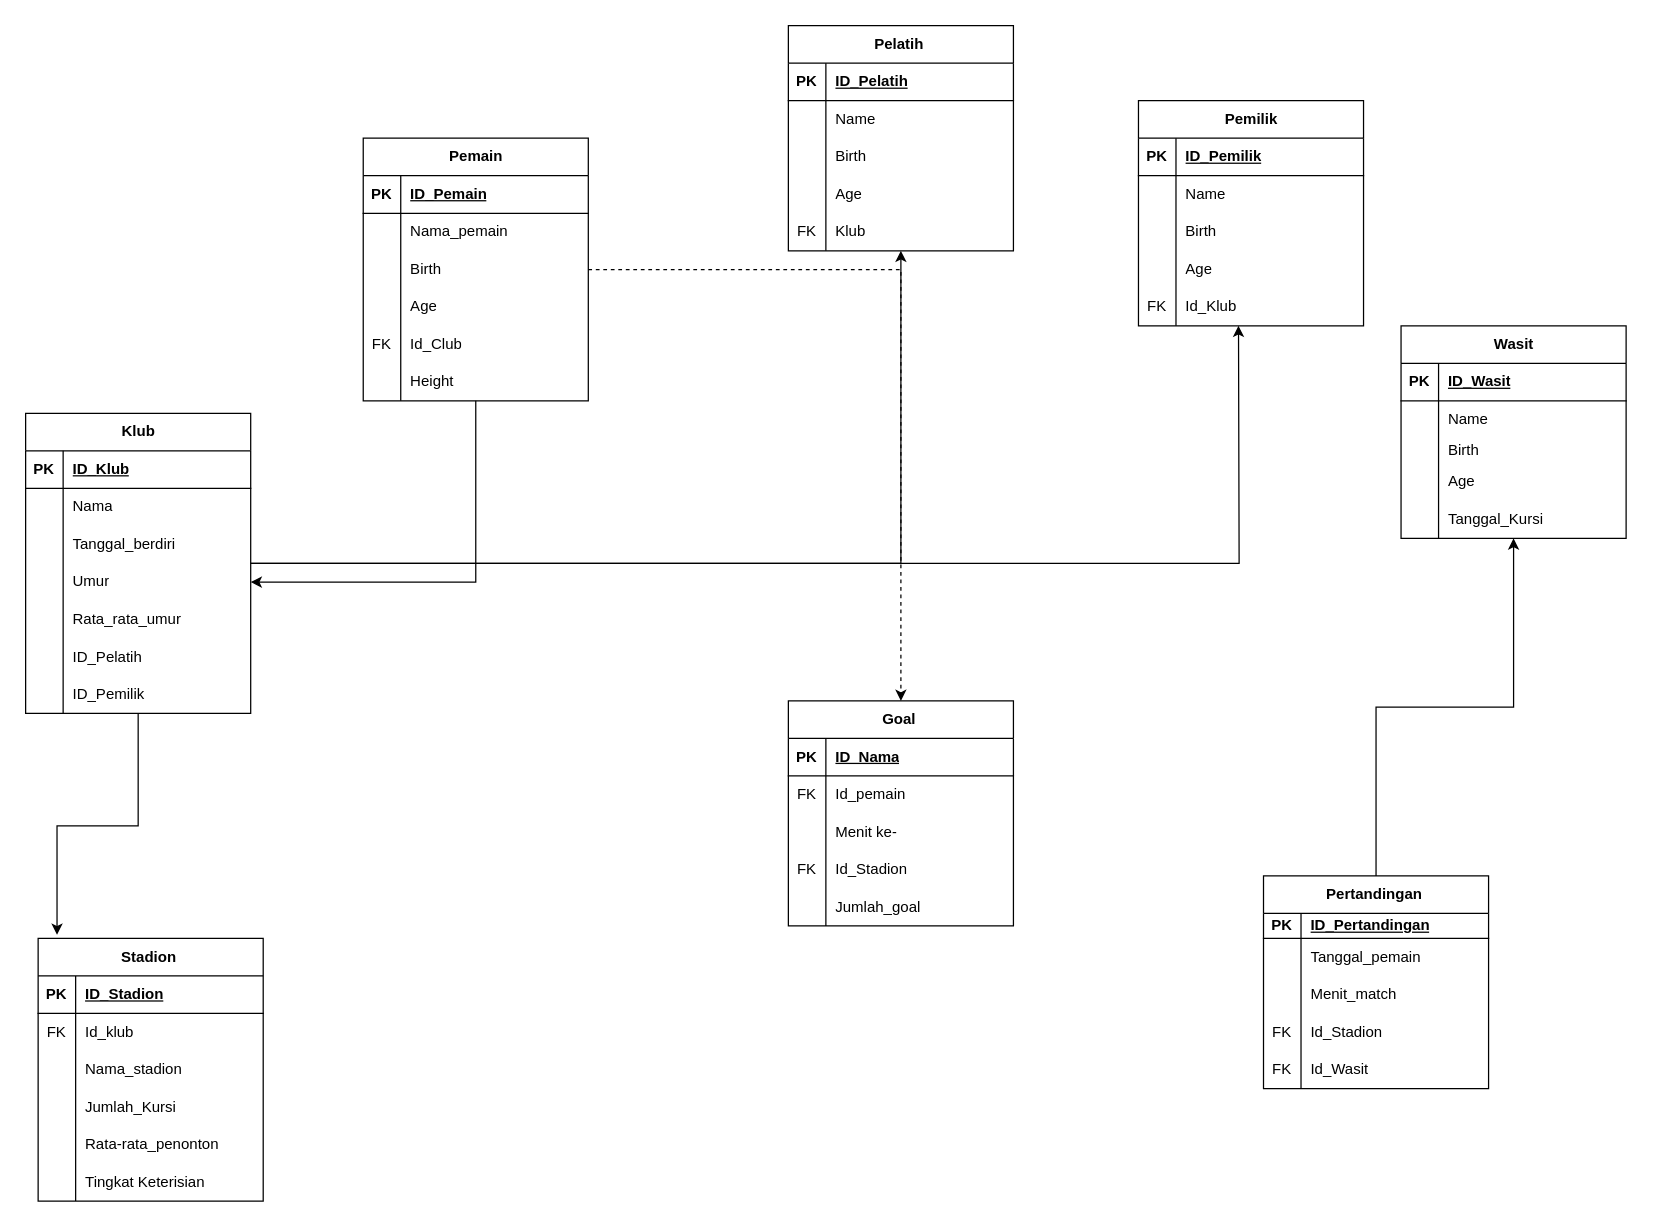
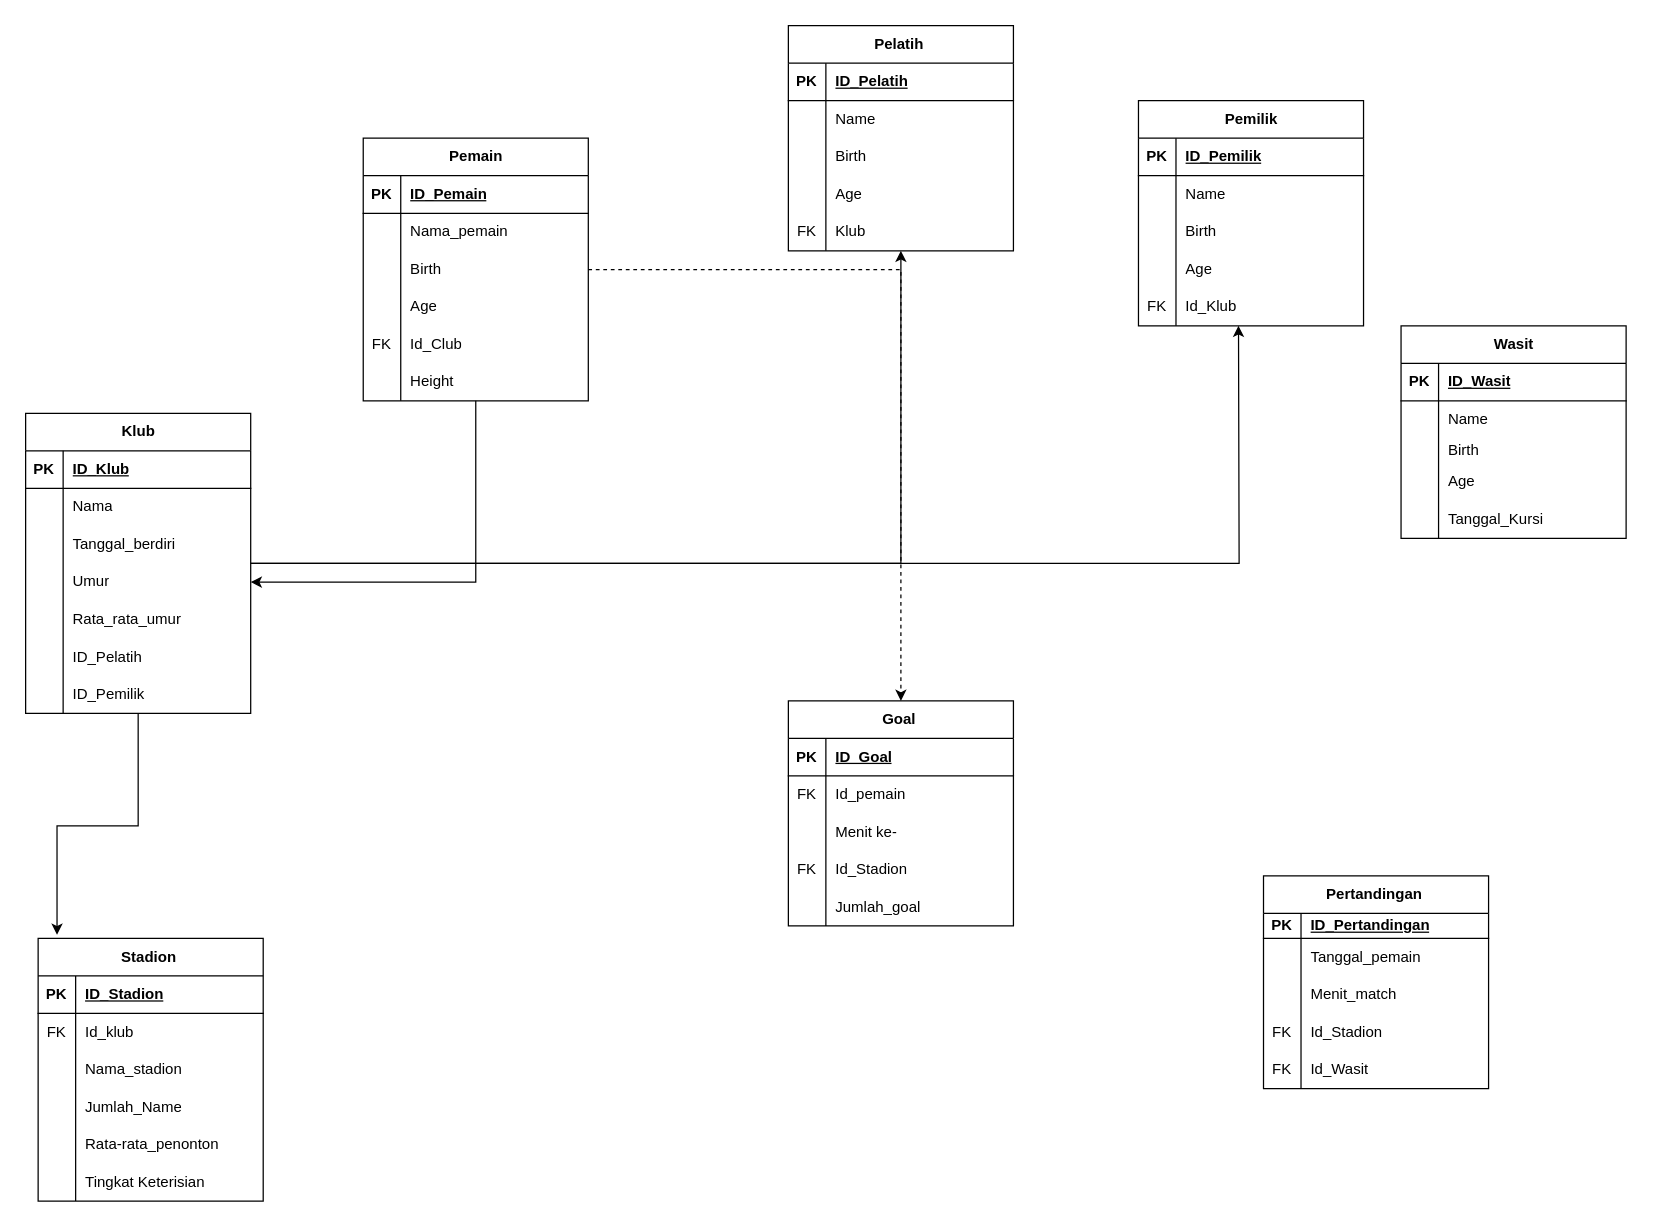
(1440, 707) -> none
(865, 757) -> (863, 757)
(132, 1107) -> (130, 1107)
